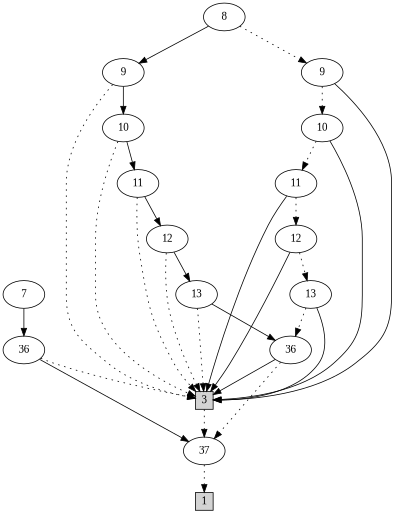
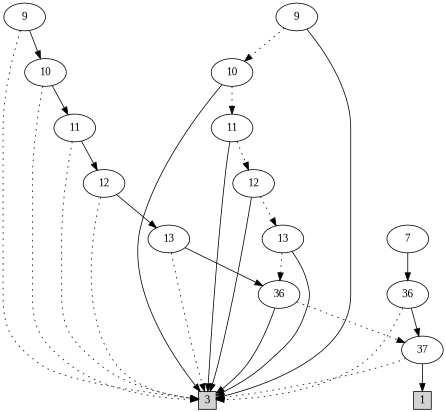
(224, 17) -> none
(204, 419) -> (293, 387)
(204, 475) -> (422, 374)
